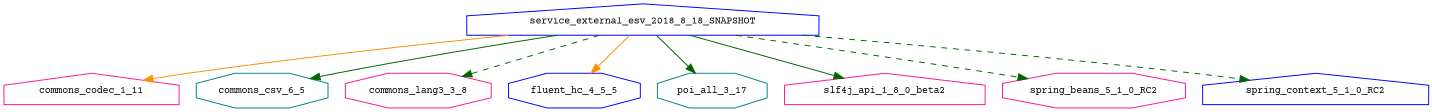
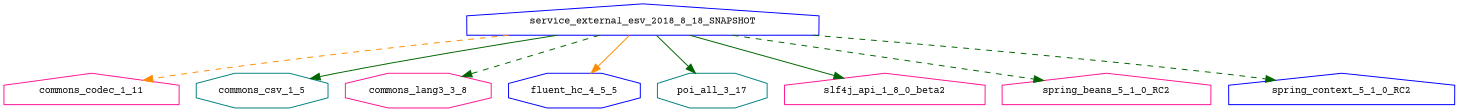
(330, 55) -> (330, 55)
(262, 91) -> (262, 91)
(1094, 91) -> (1107, 91)
